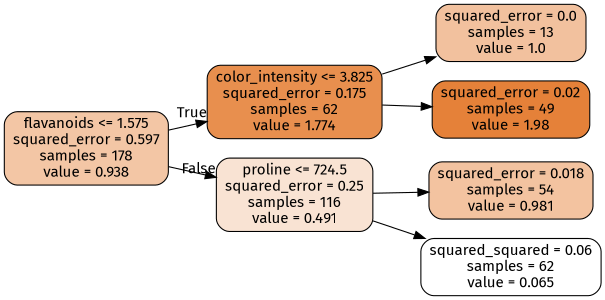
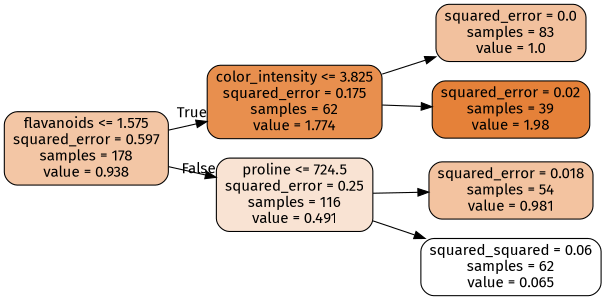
(511, 33) -> (511, 33)
(511, 110) -> (511, 110)
